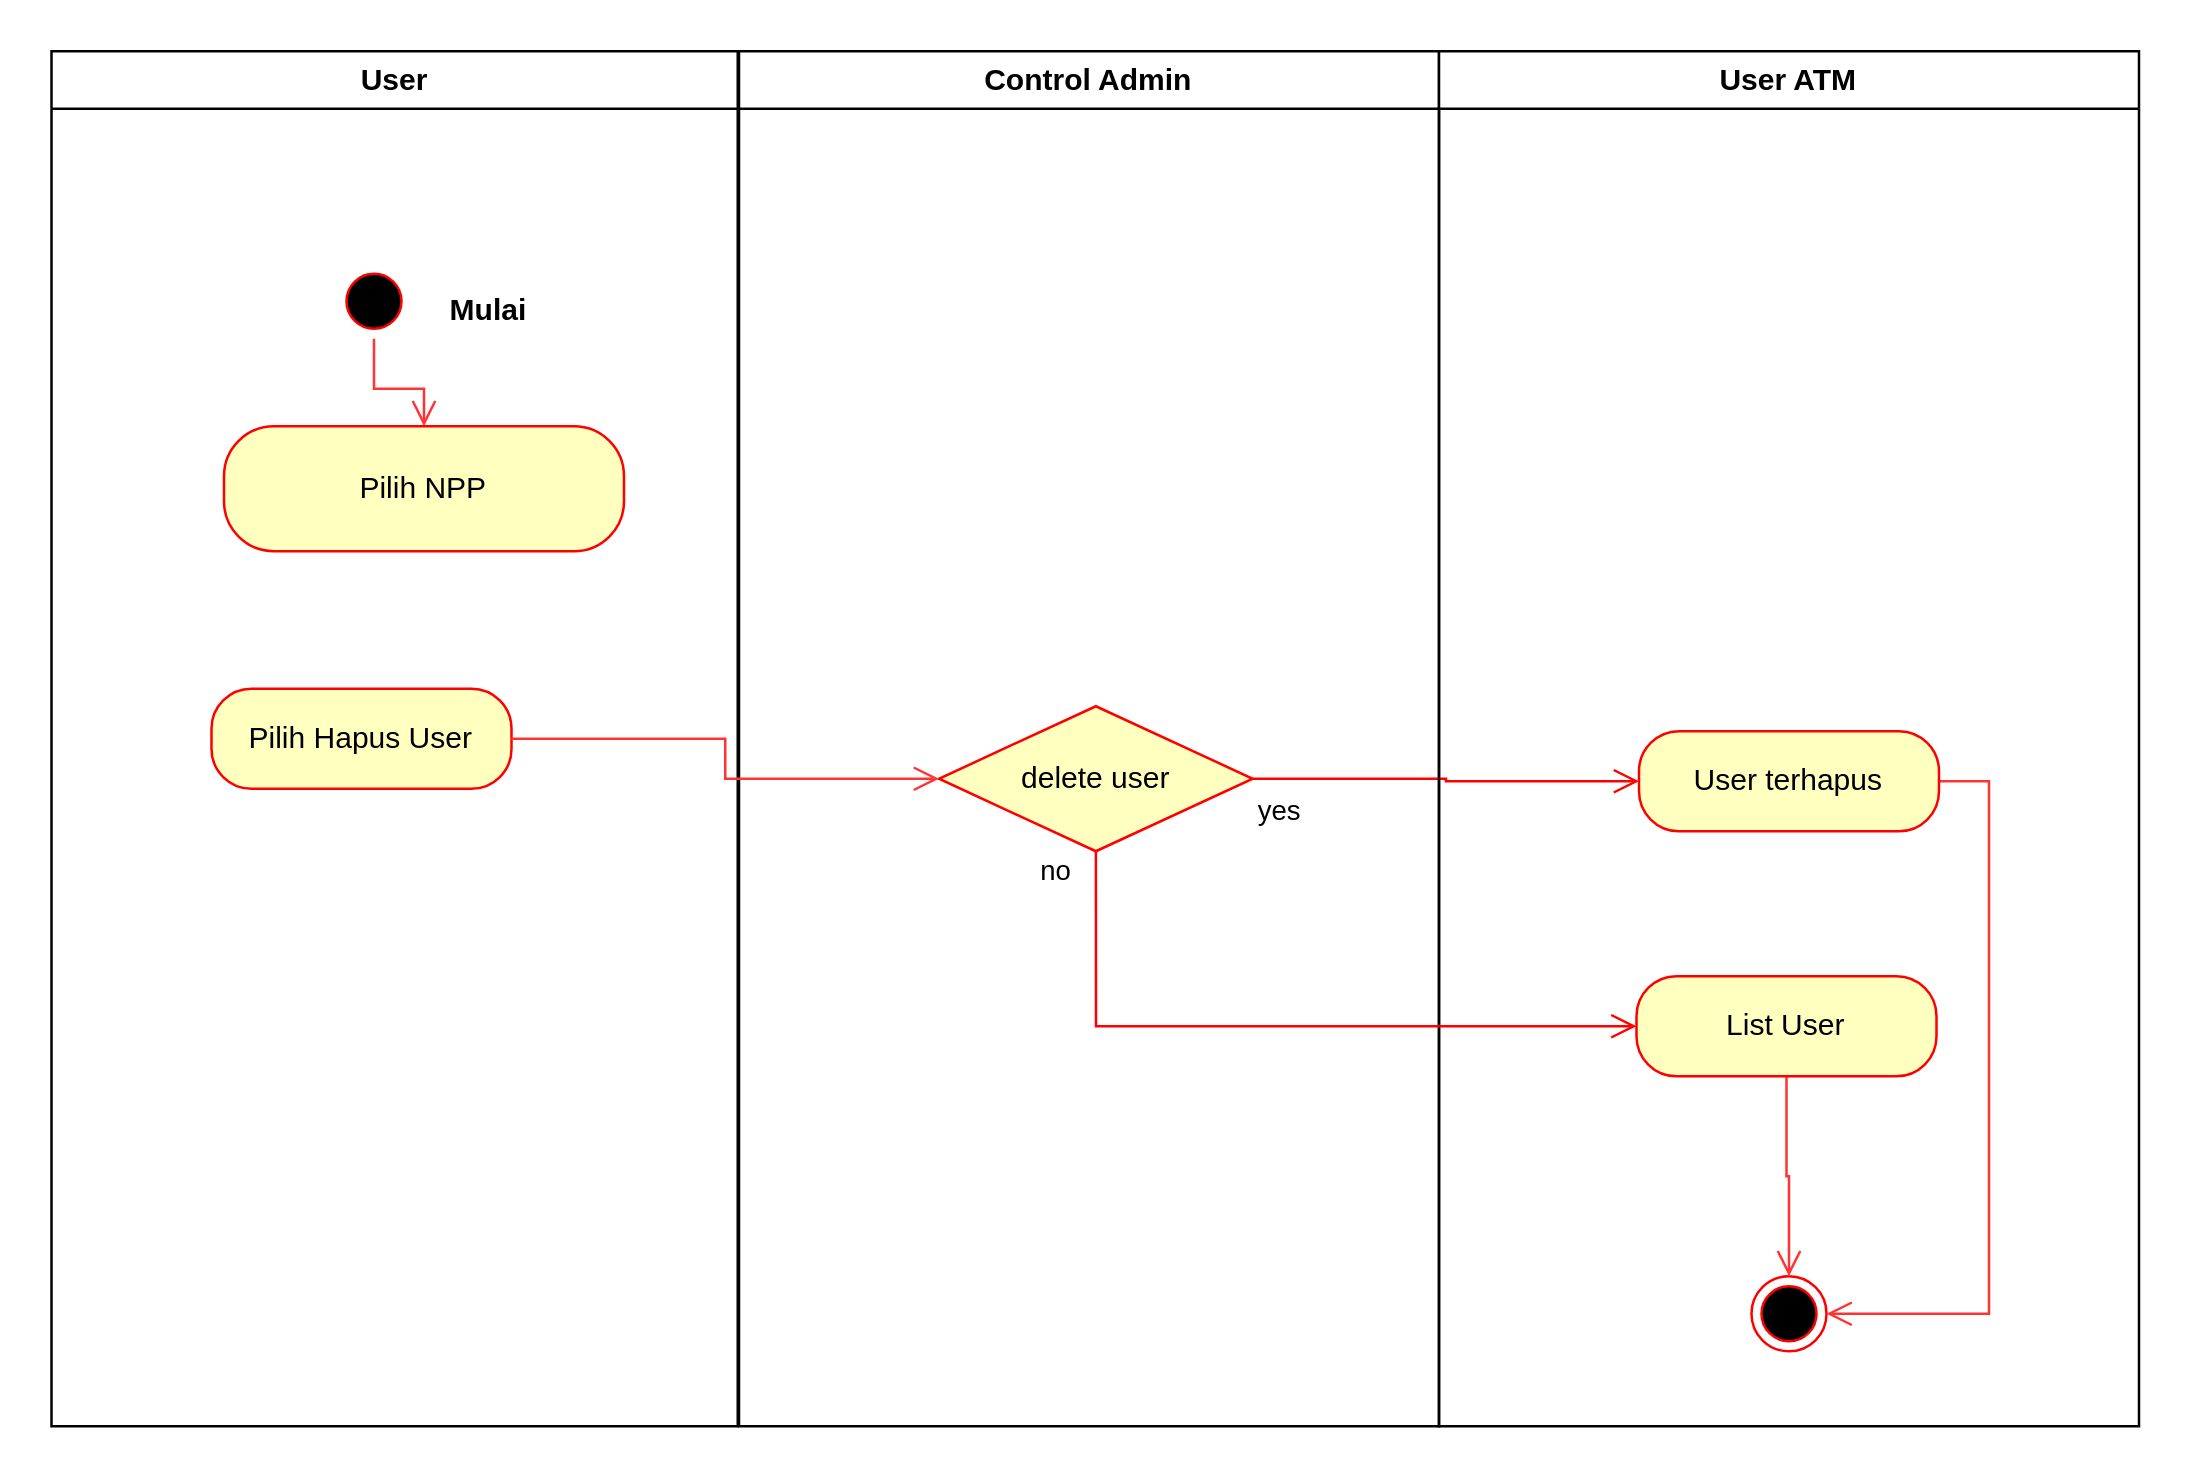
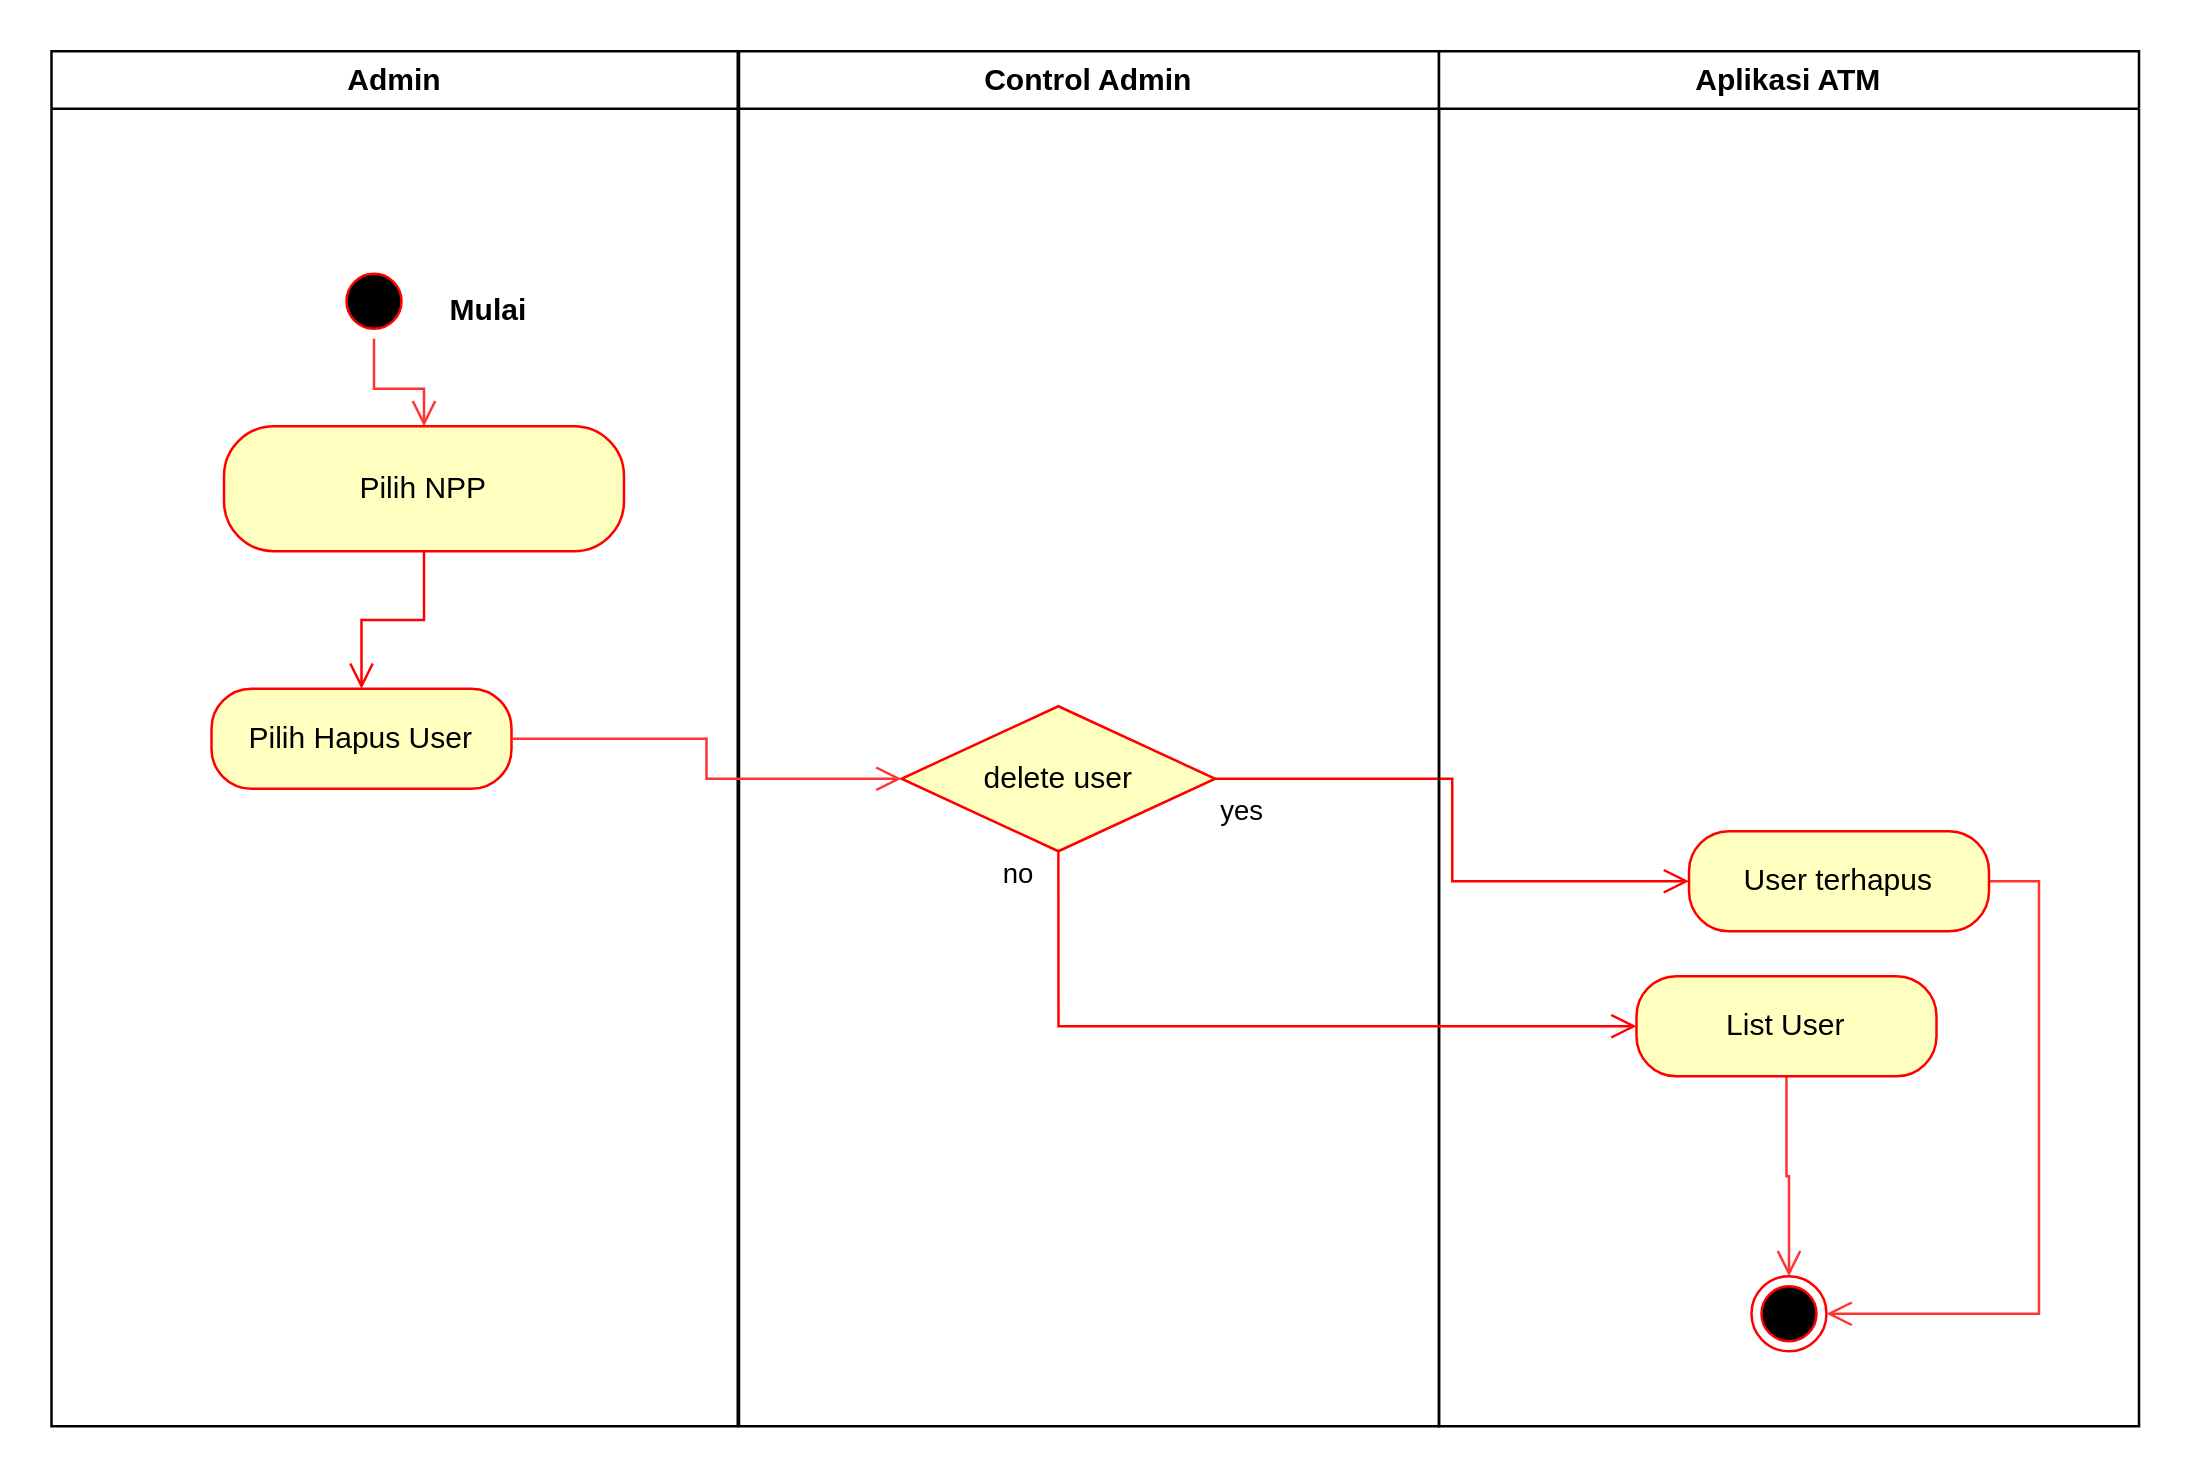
(395, 81) -> (395, 81)
(1789, 81) -> (1789, 81)
none -> (396, 620)
(1096, 779) -> (1058, 779)
(1789, 781) -> (1839, 881)
